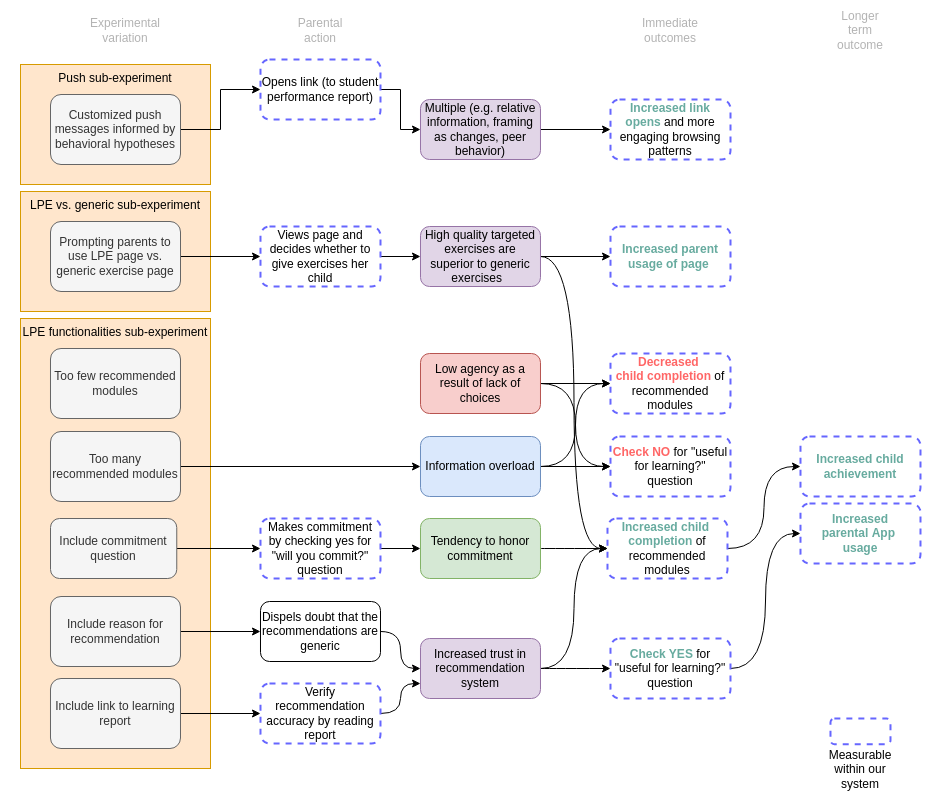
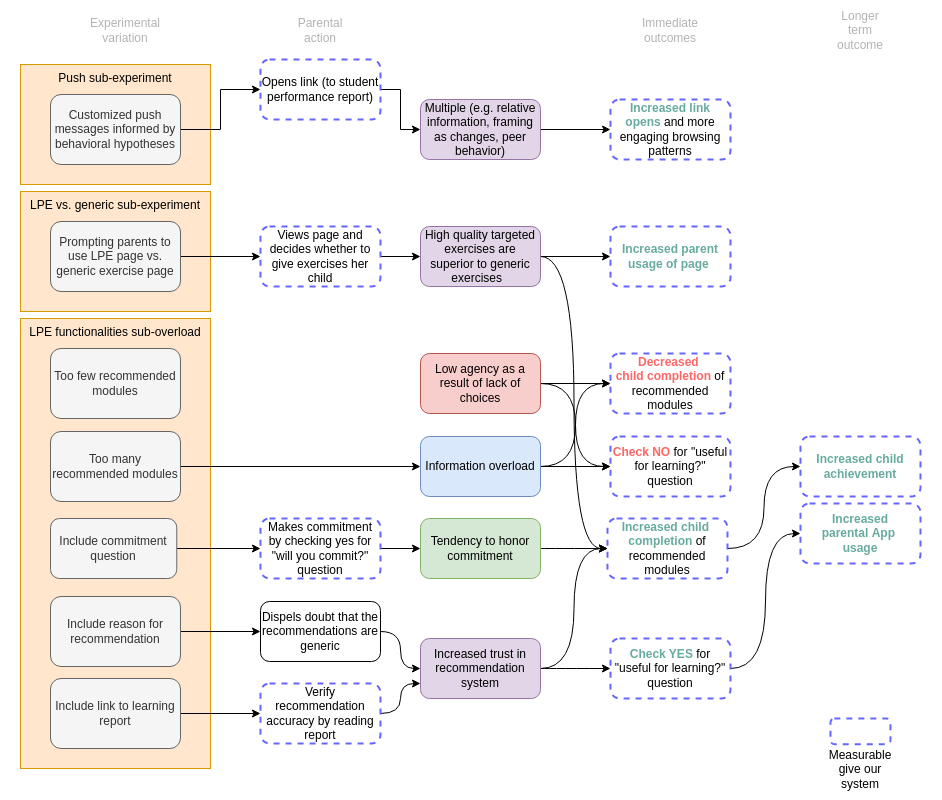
(116, 340) -> (116, 340)
(861, 770) -> (861, 770)
